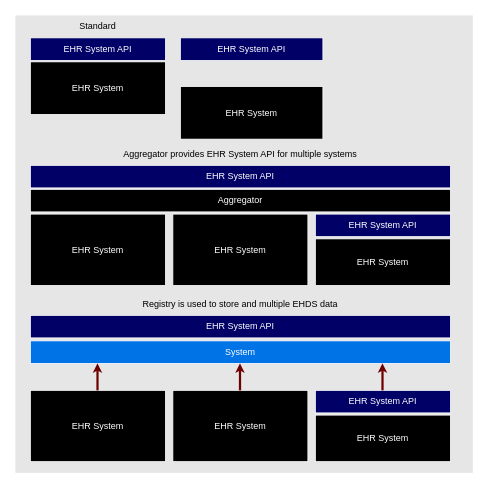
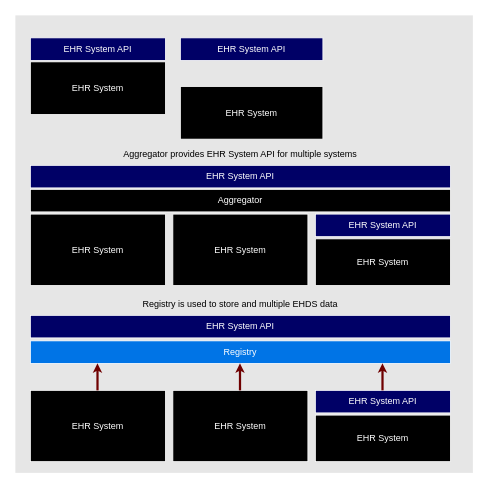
(98, 27) -> none
(240, 352) -> (240, 352)
